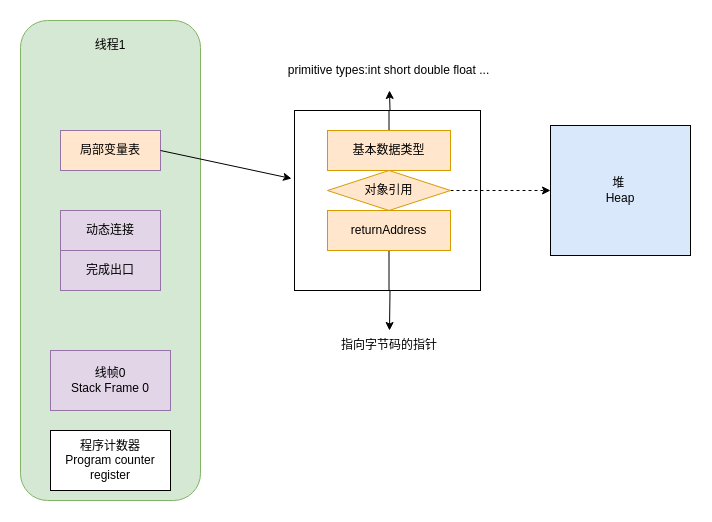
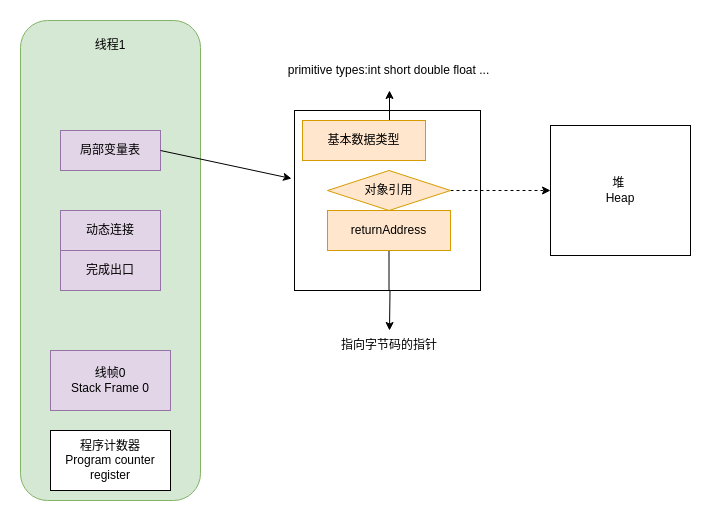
(111, 151) -> (111, 151)
(389, 151) -> (364, 141)
(621, 191) -> (621, 191)
